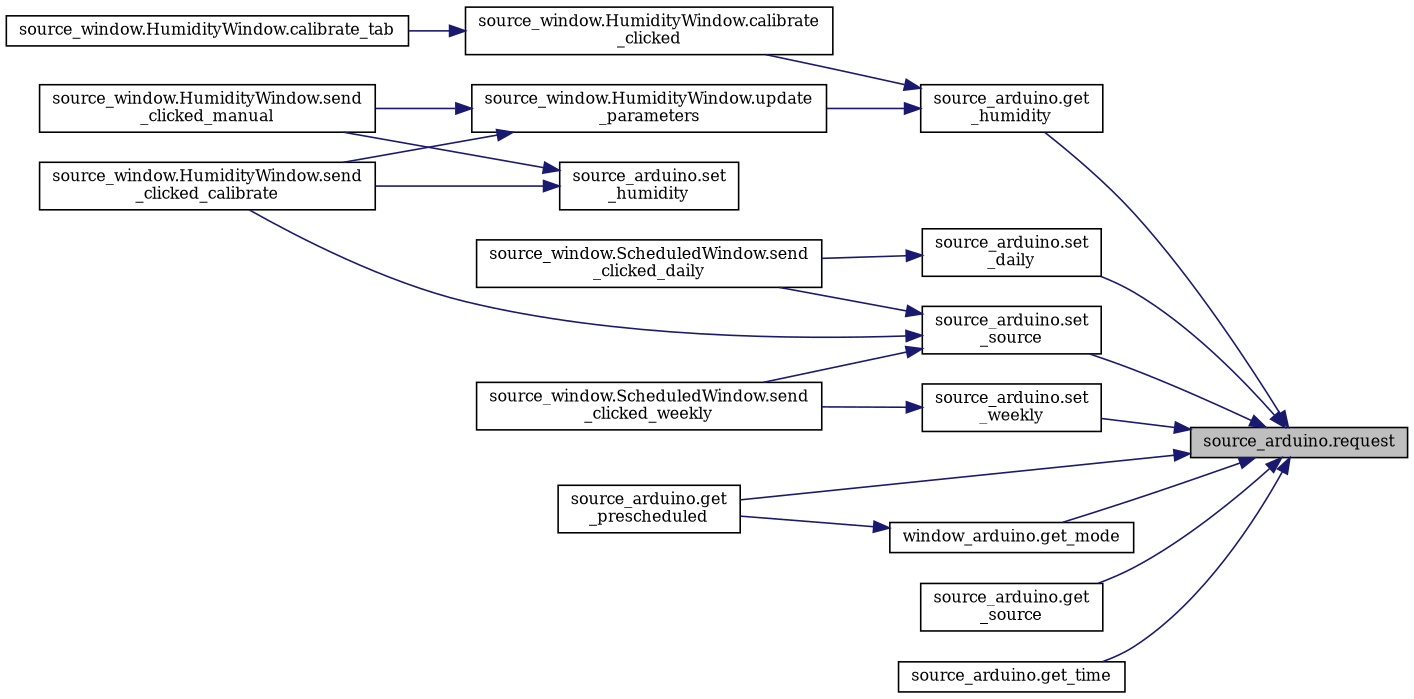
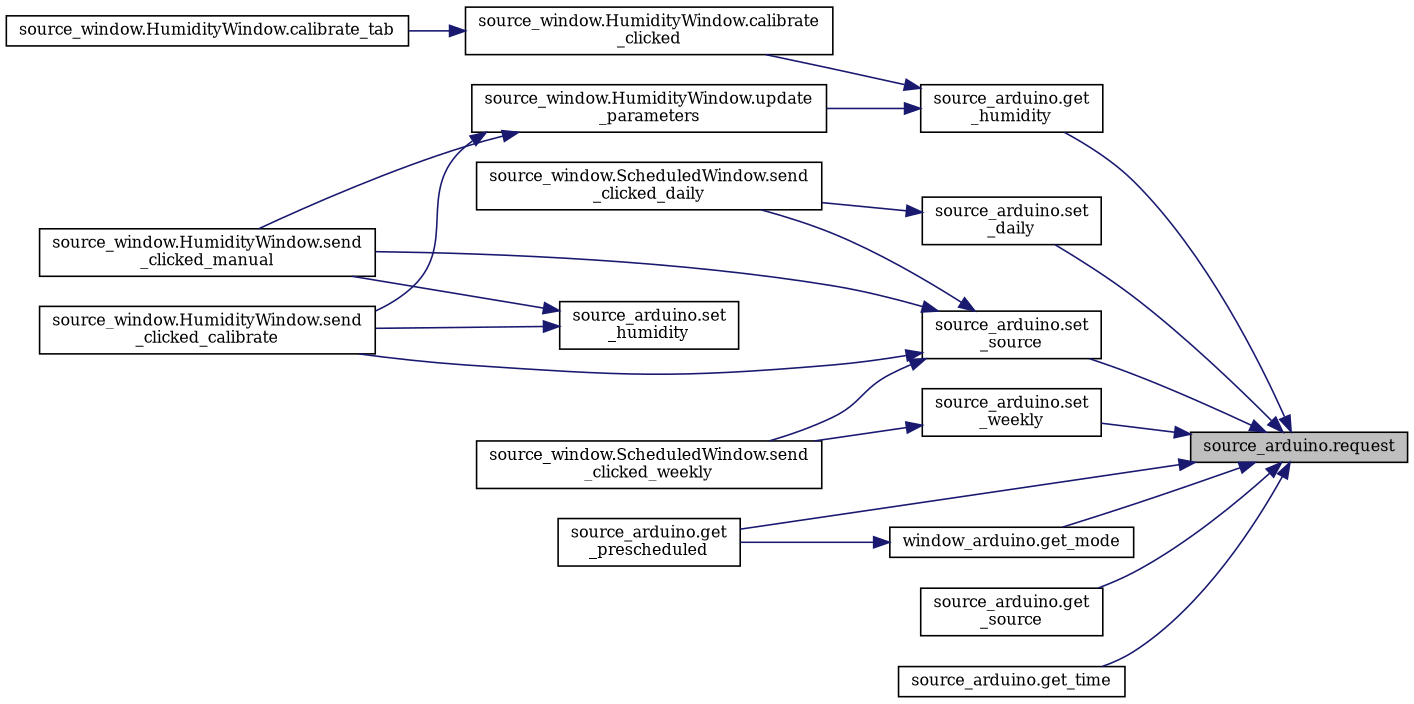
none -> (651, 264)
